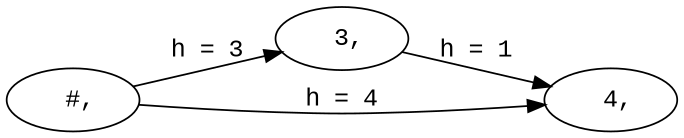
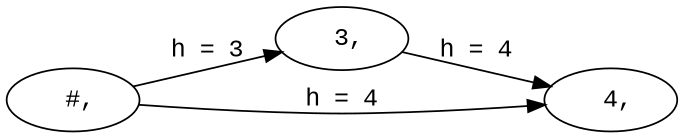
(476, 50) -> (476, 50)
